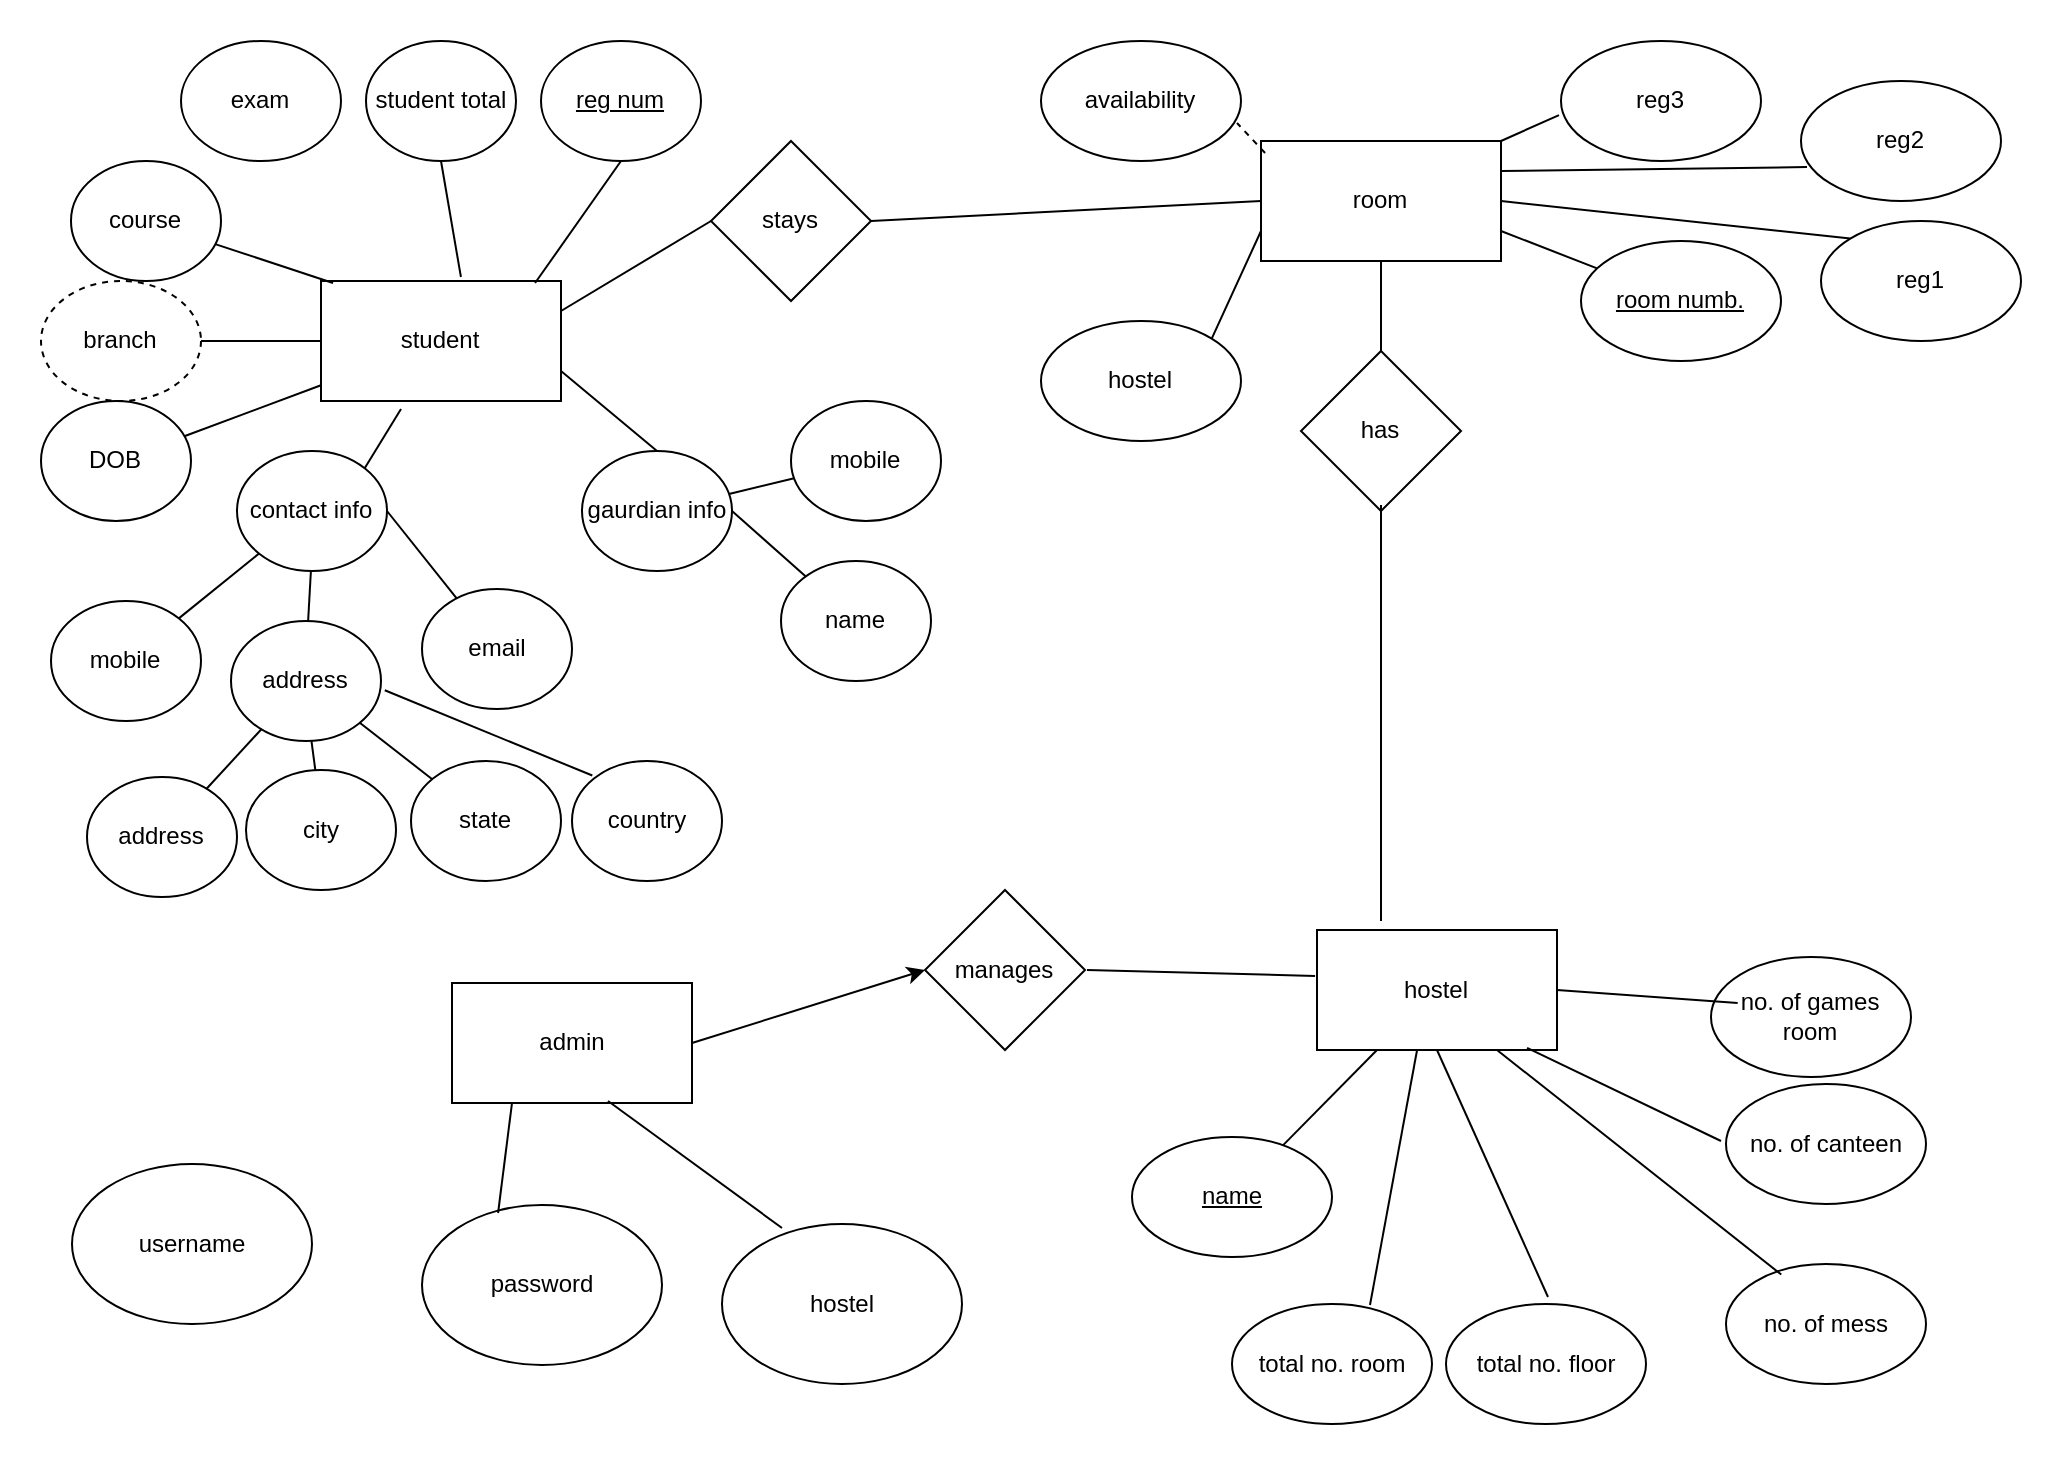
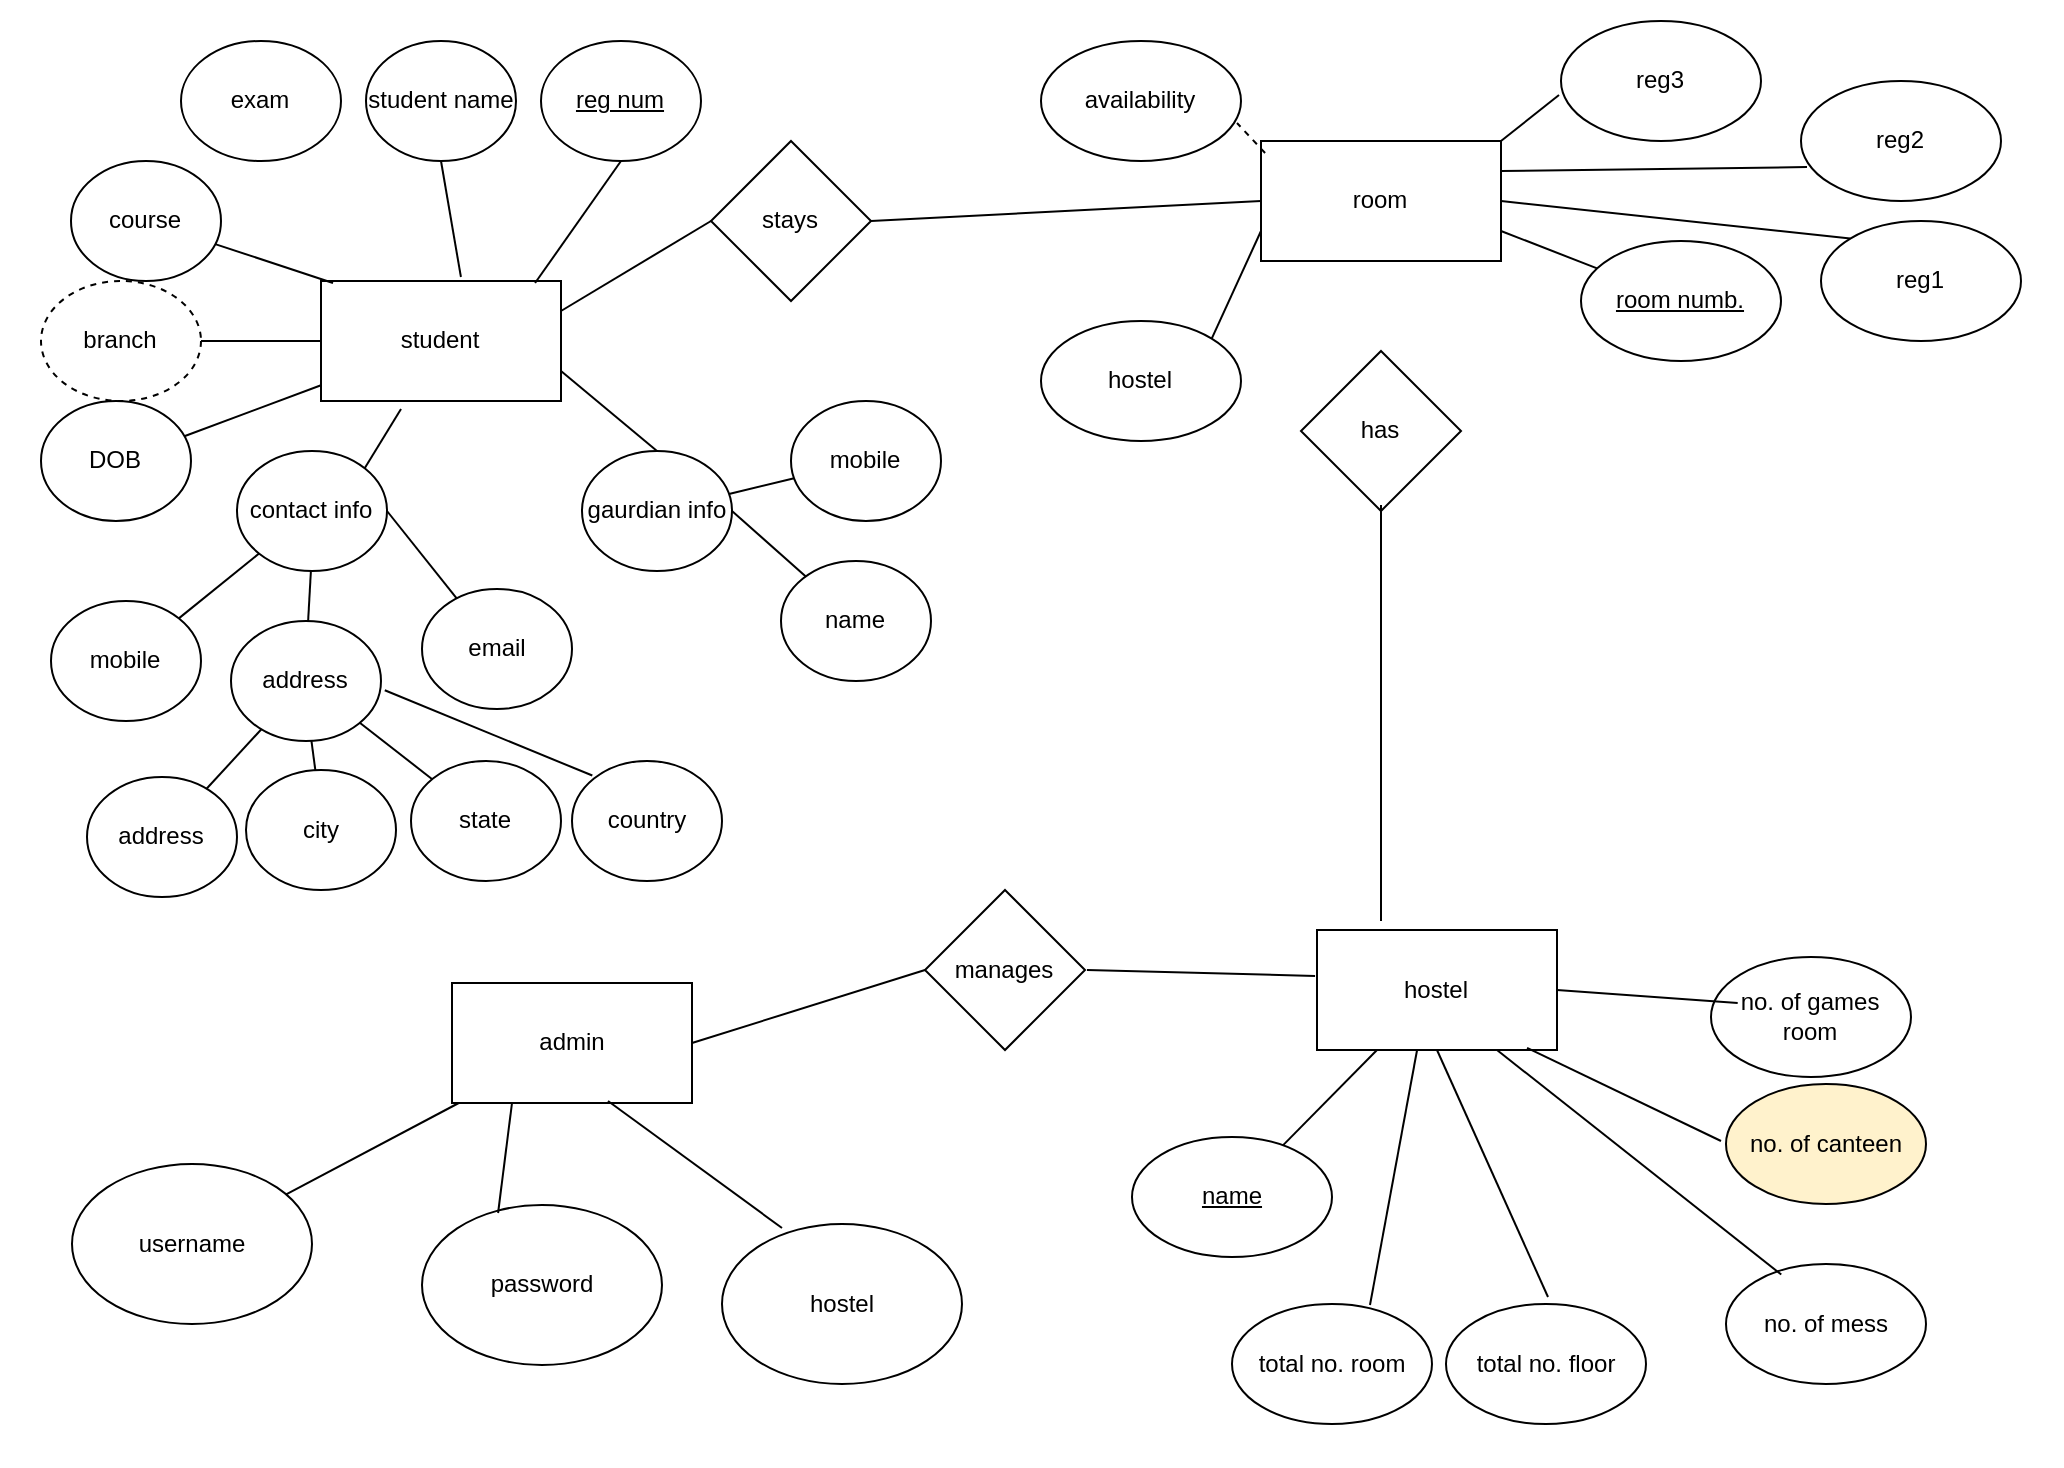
(442, 101) -> (442, 101)
(1661, 101) -> (1661, 81)
(1381, 306) -> none
(911, 974) -> (916, 973)
(1826, 1144) -> (1826, 1144)
none -> (373, 1148)
